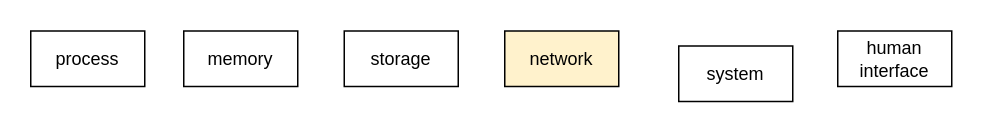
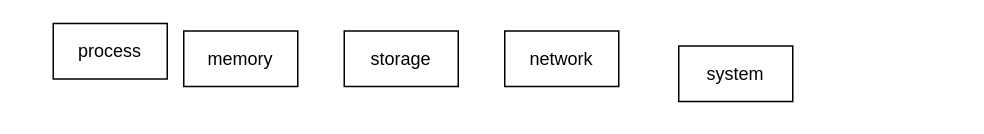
(88, 59) -> (110, 51)
(562, 59) -> (562, 59)
(895, 59) -> none
